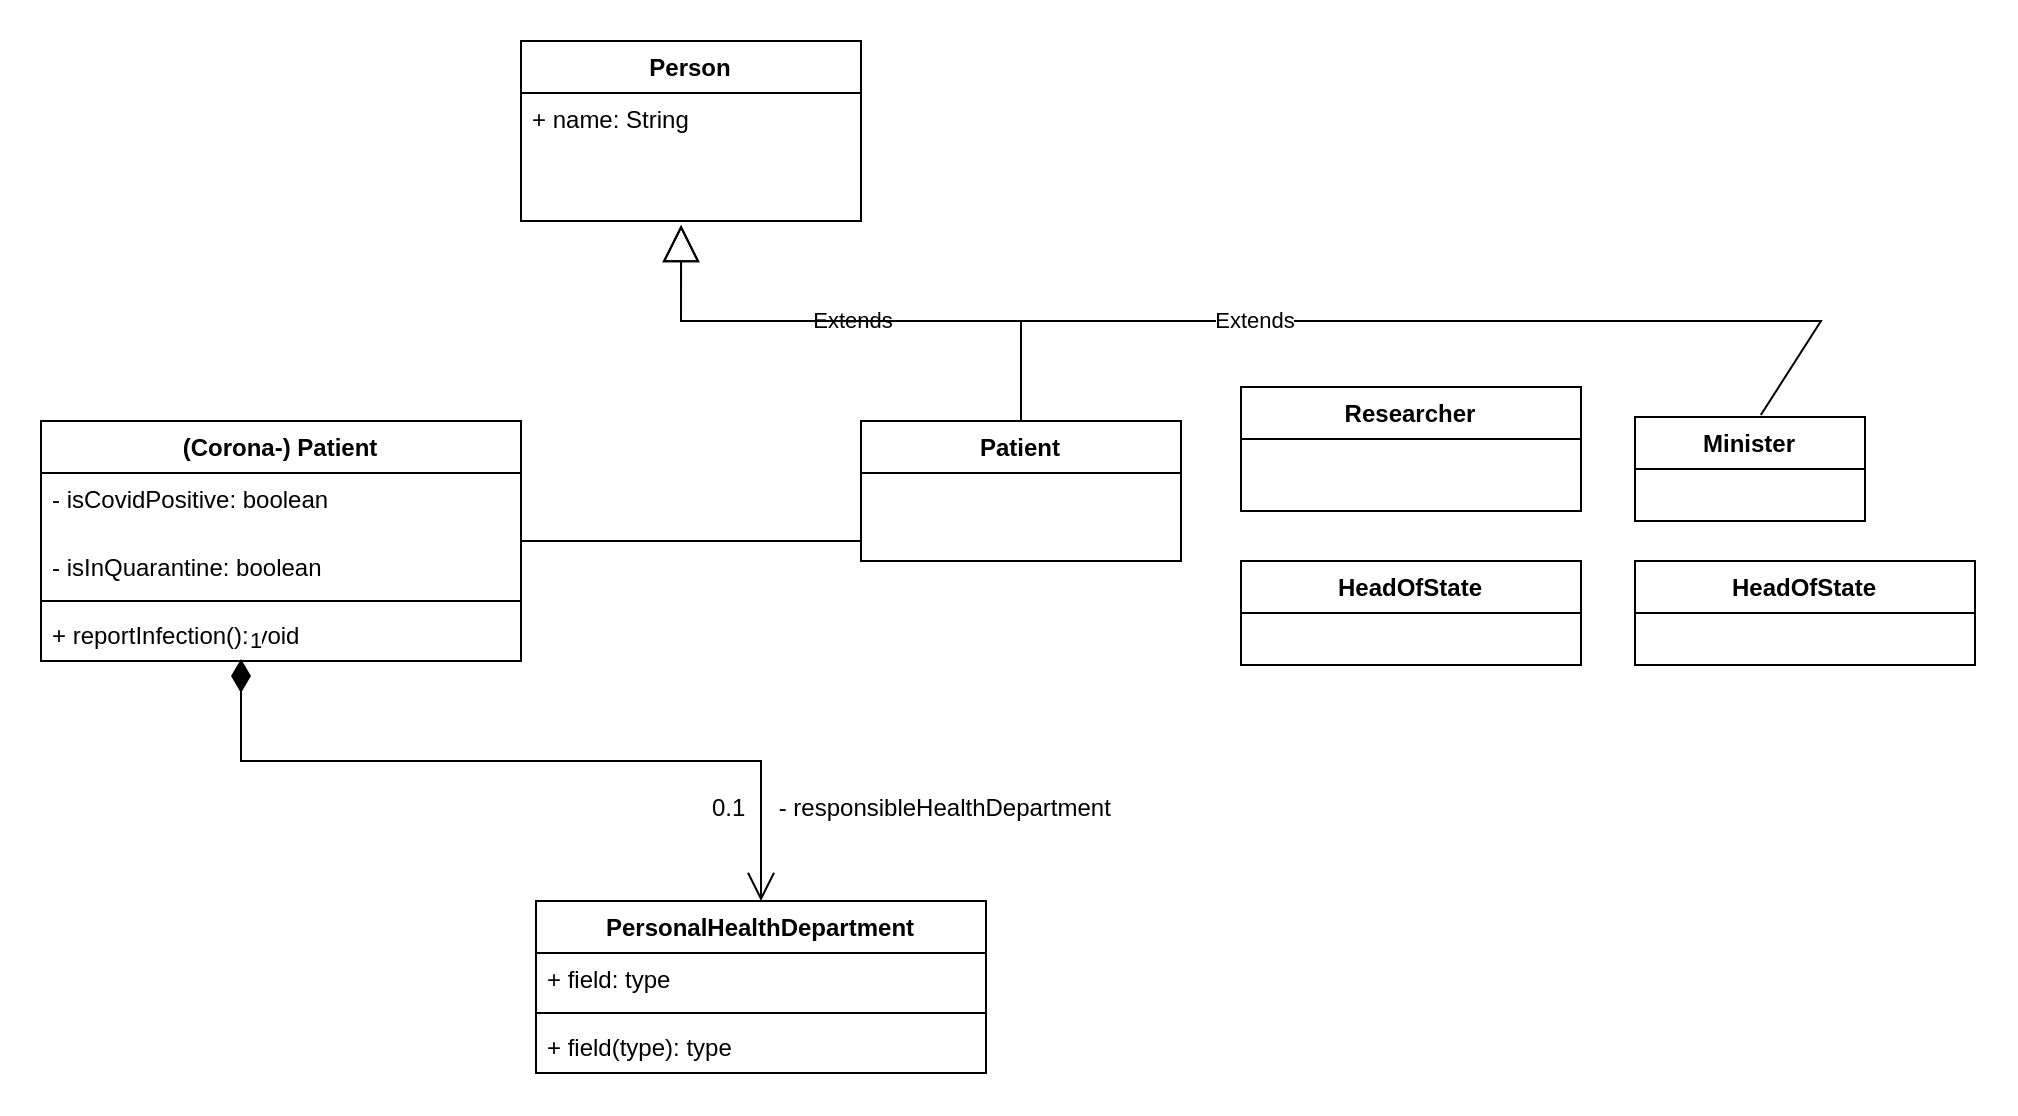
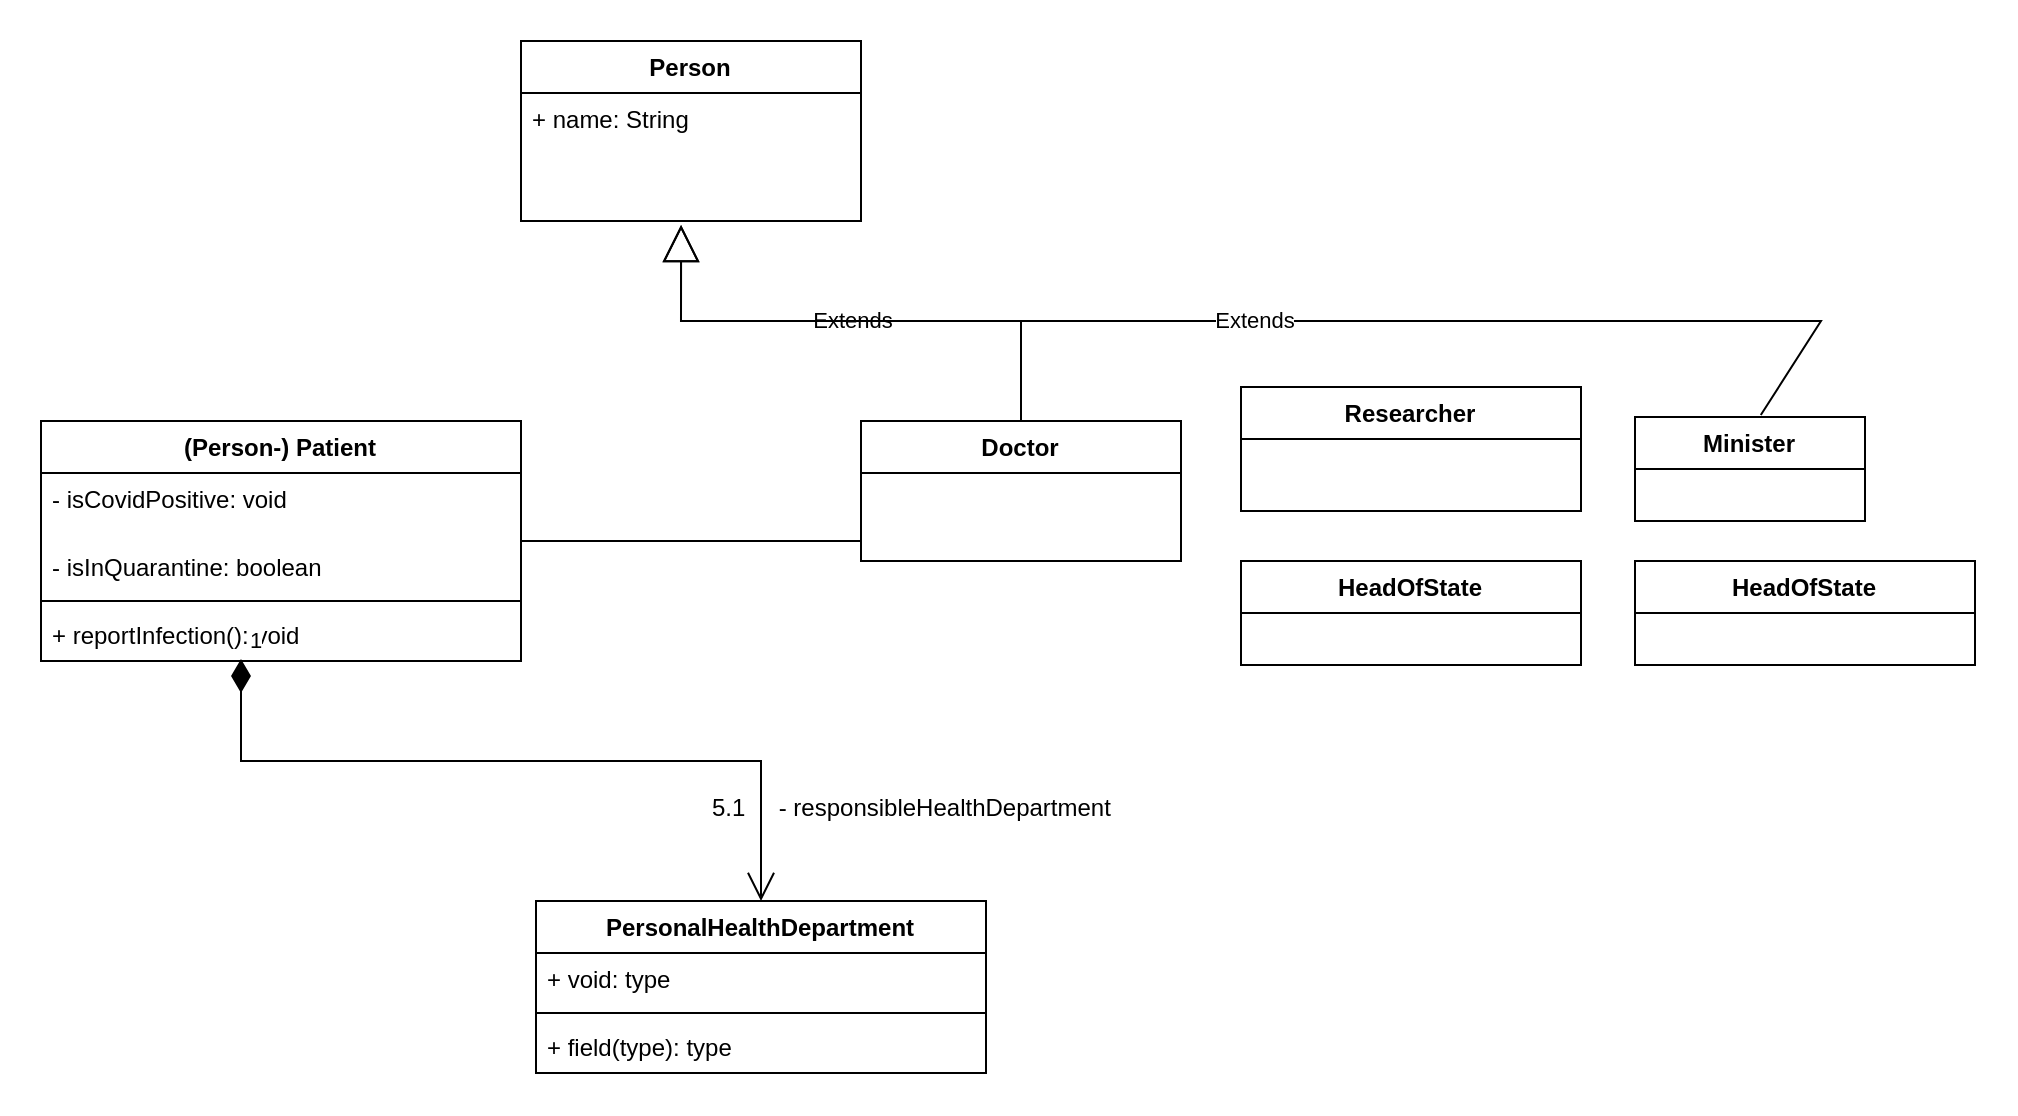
(280, 448) -> (280, 448)
(1020, 448) -> (1020, 448)
(202, 500) -> (182, 500)
(942, 808) -> (942, 808)
(619, 980) -> (615, 980)
